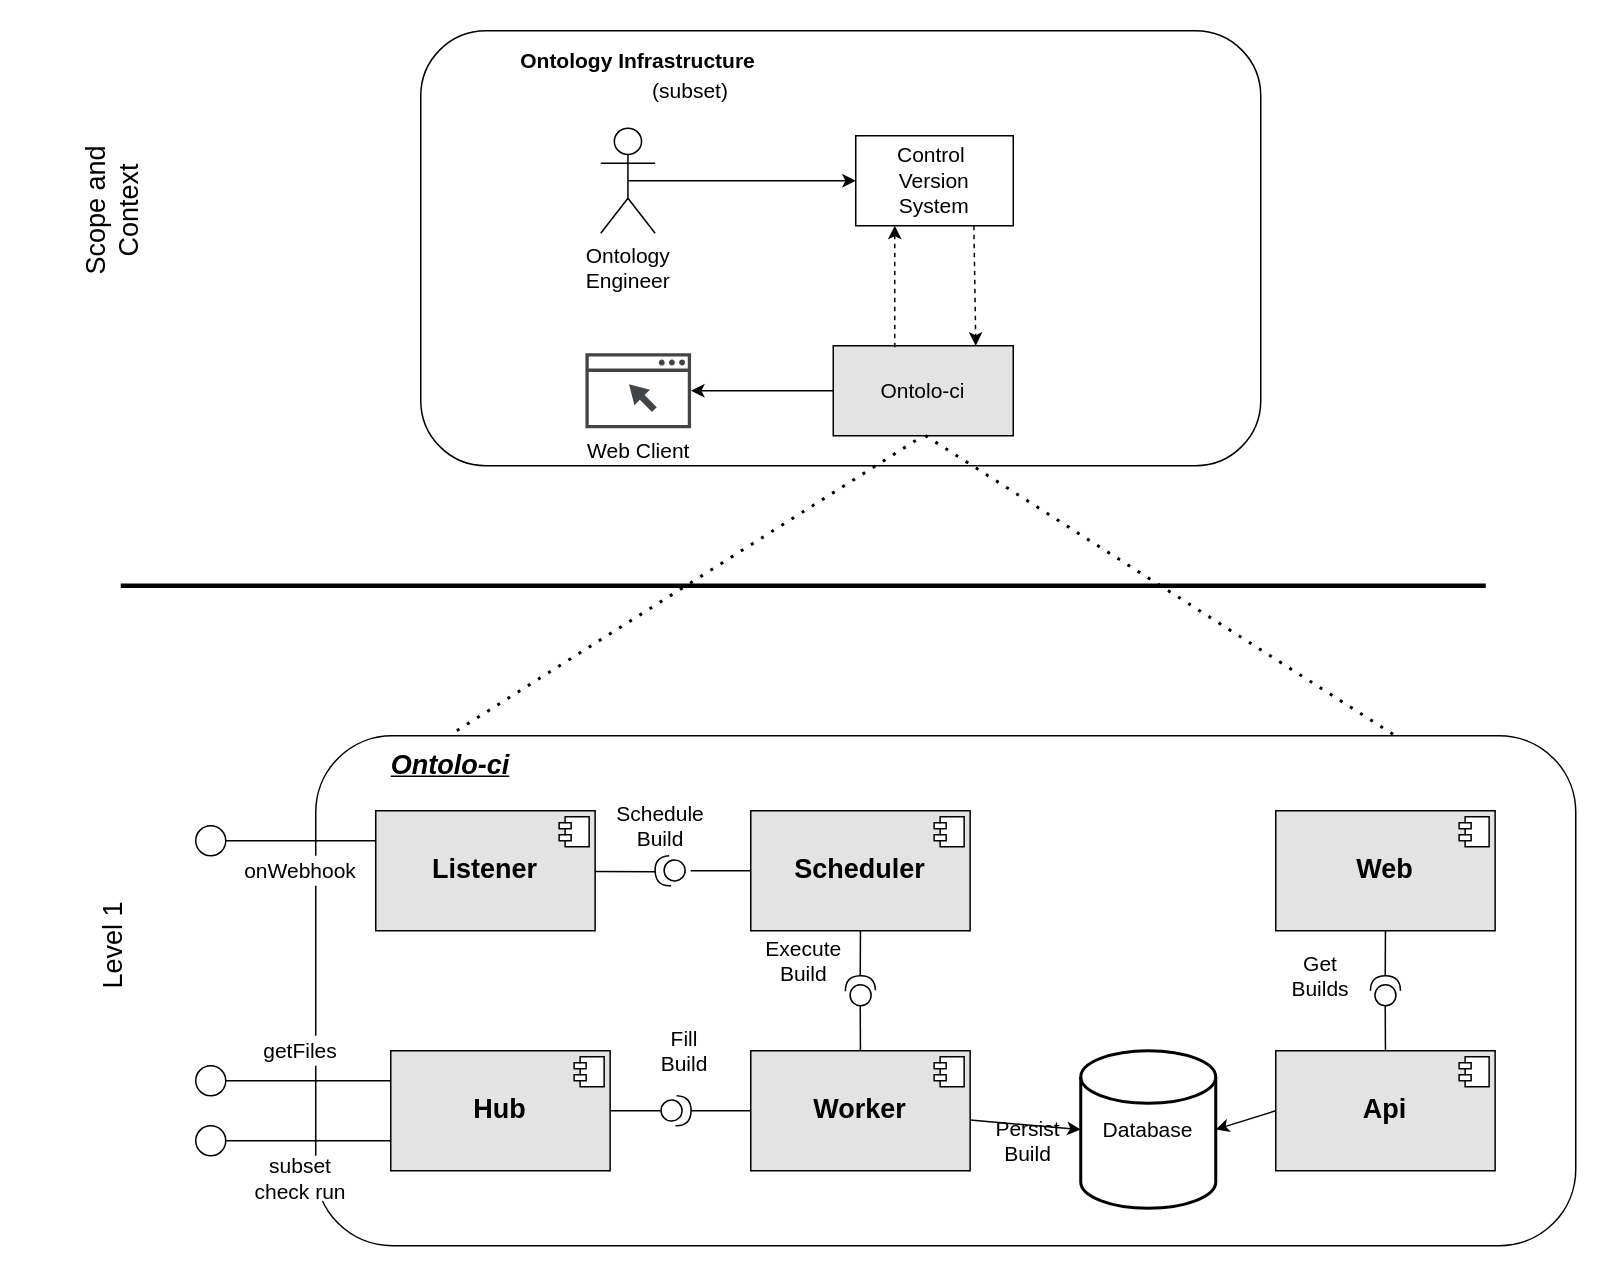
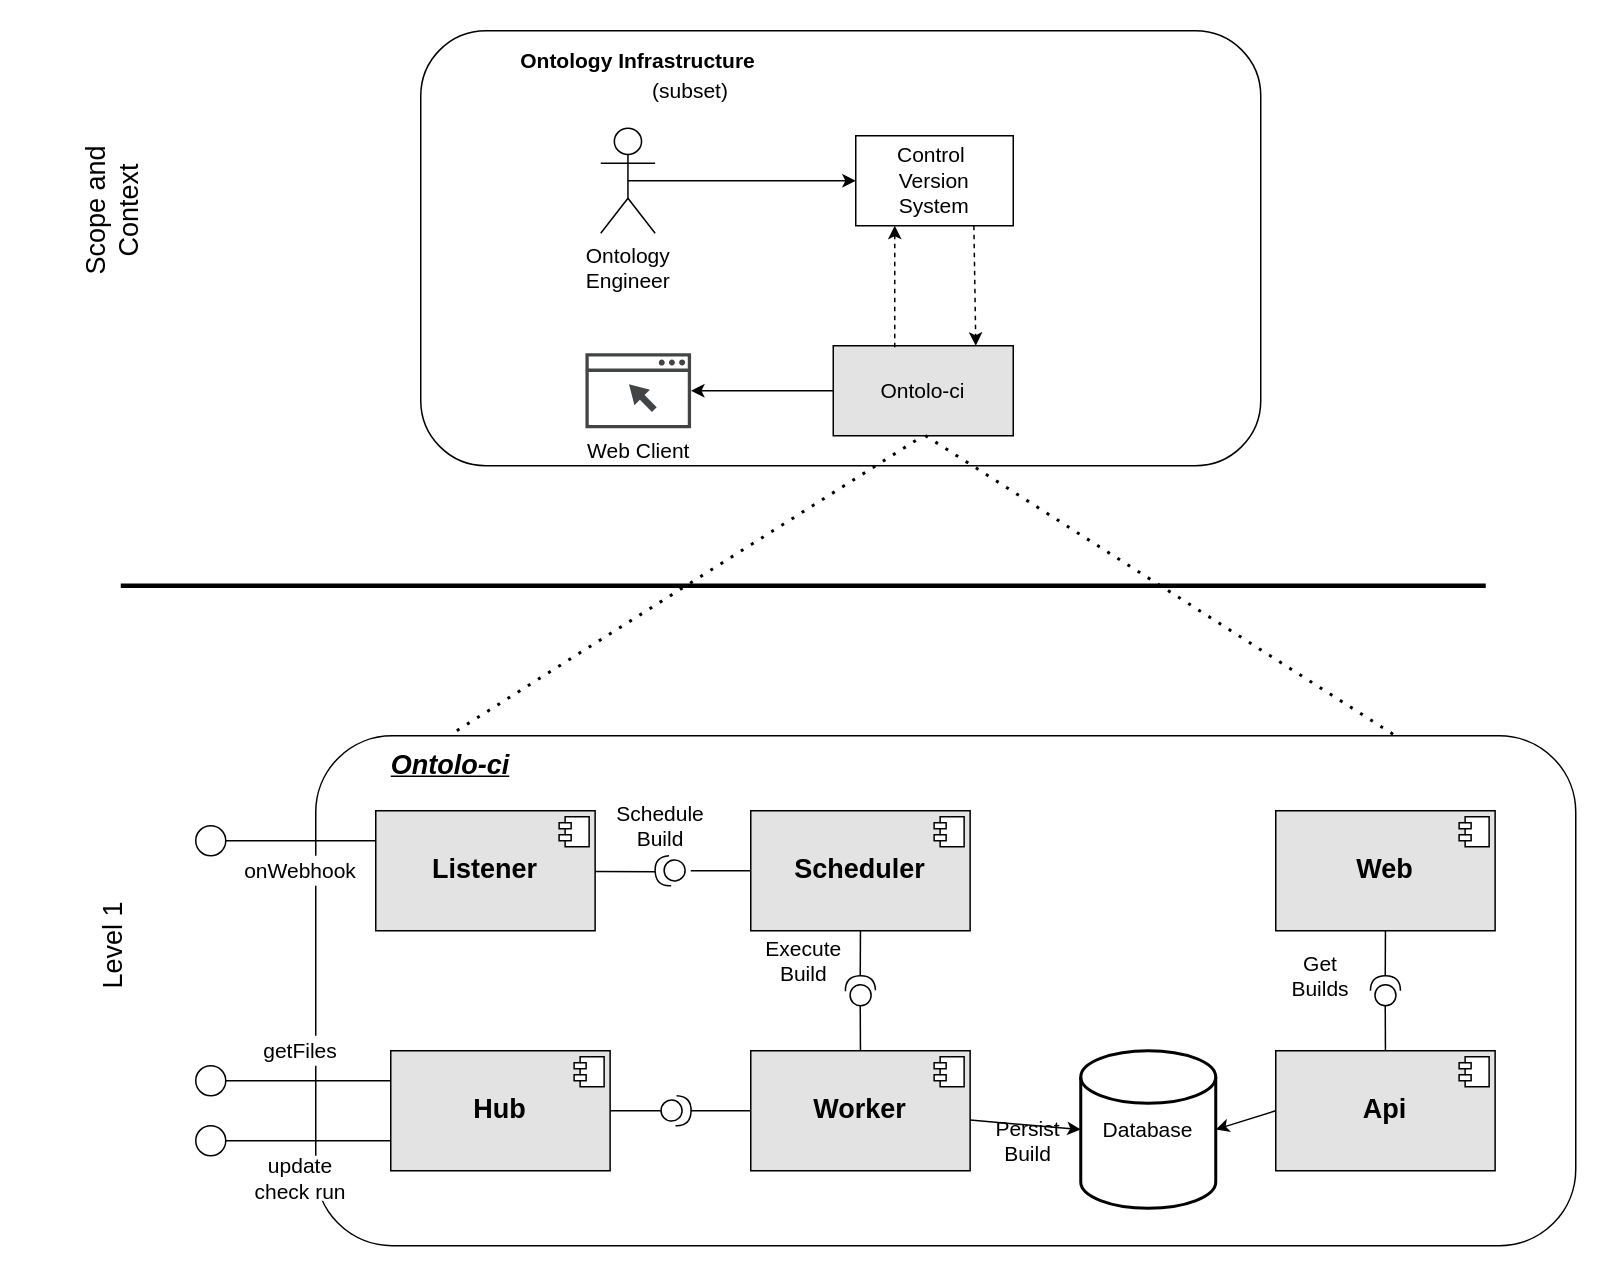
(685, 1051) -> none
(301, 1178) -> (301, 1178)
